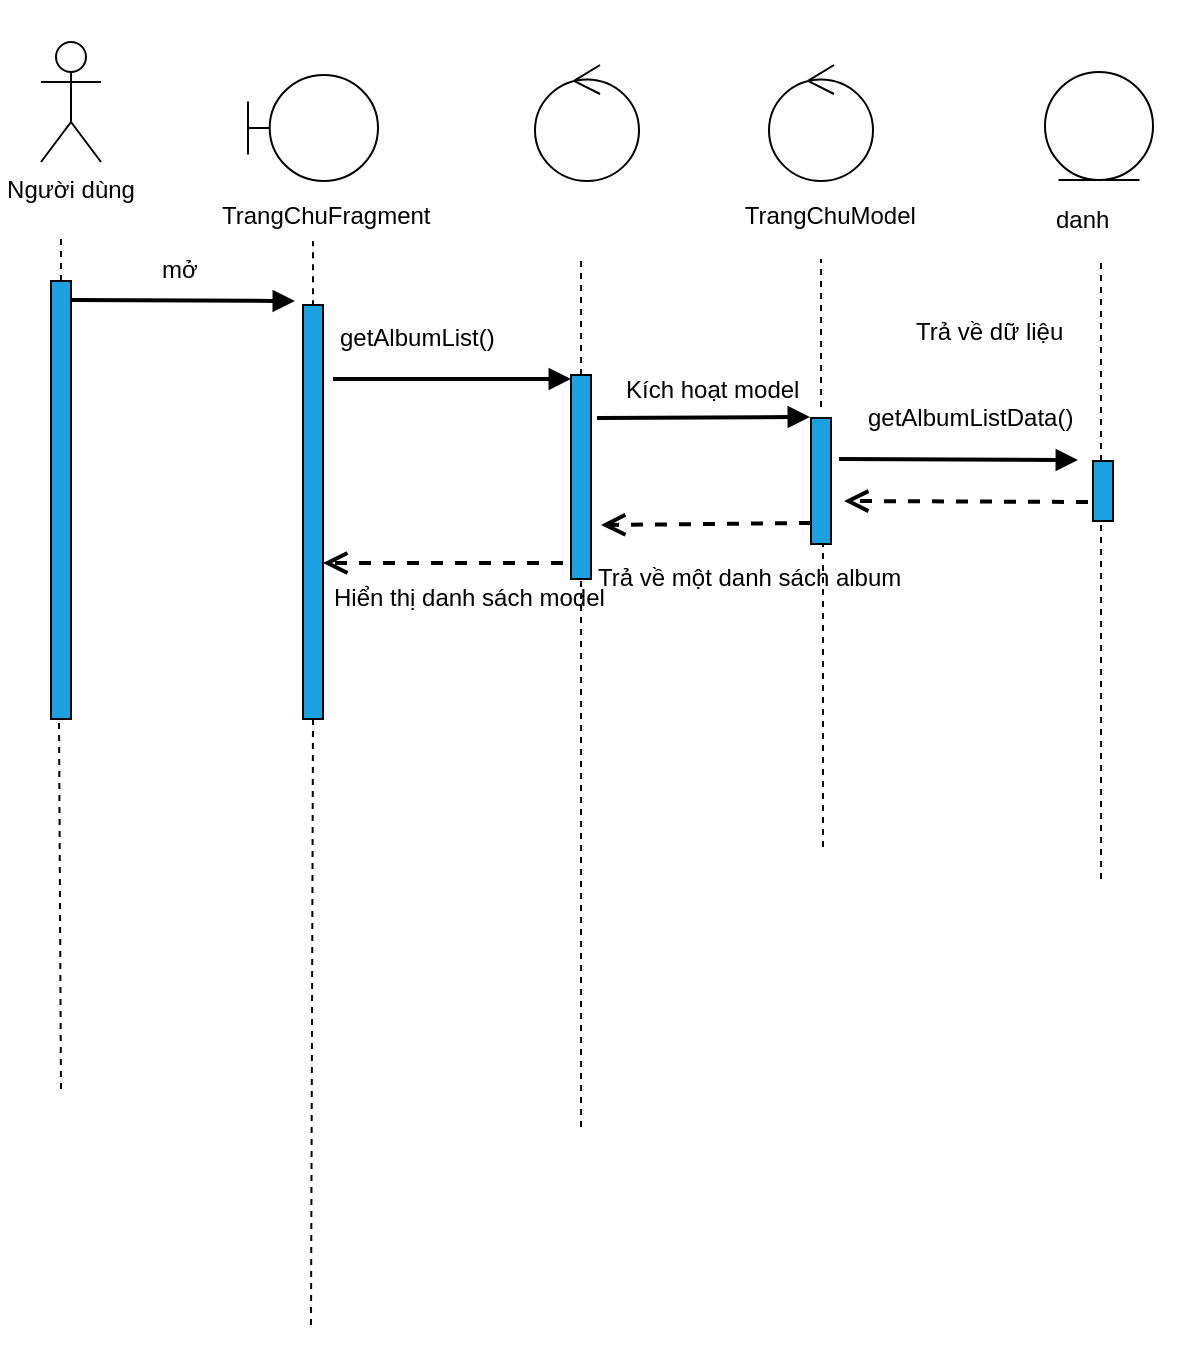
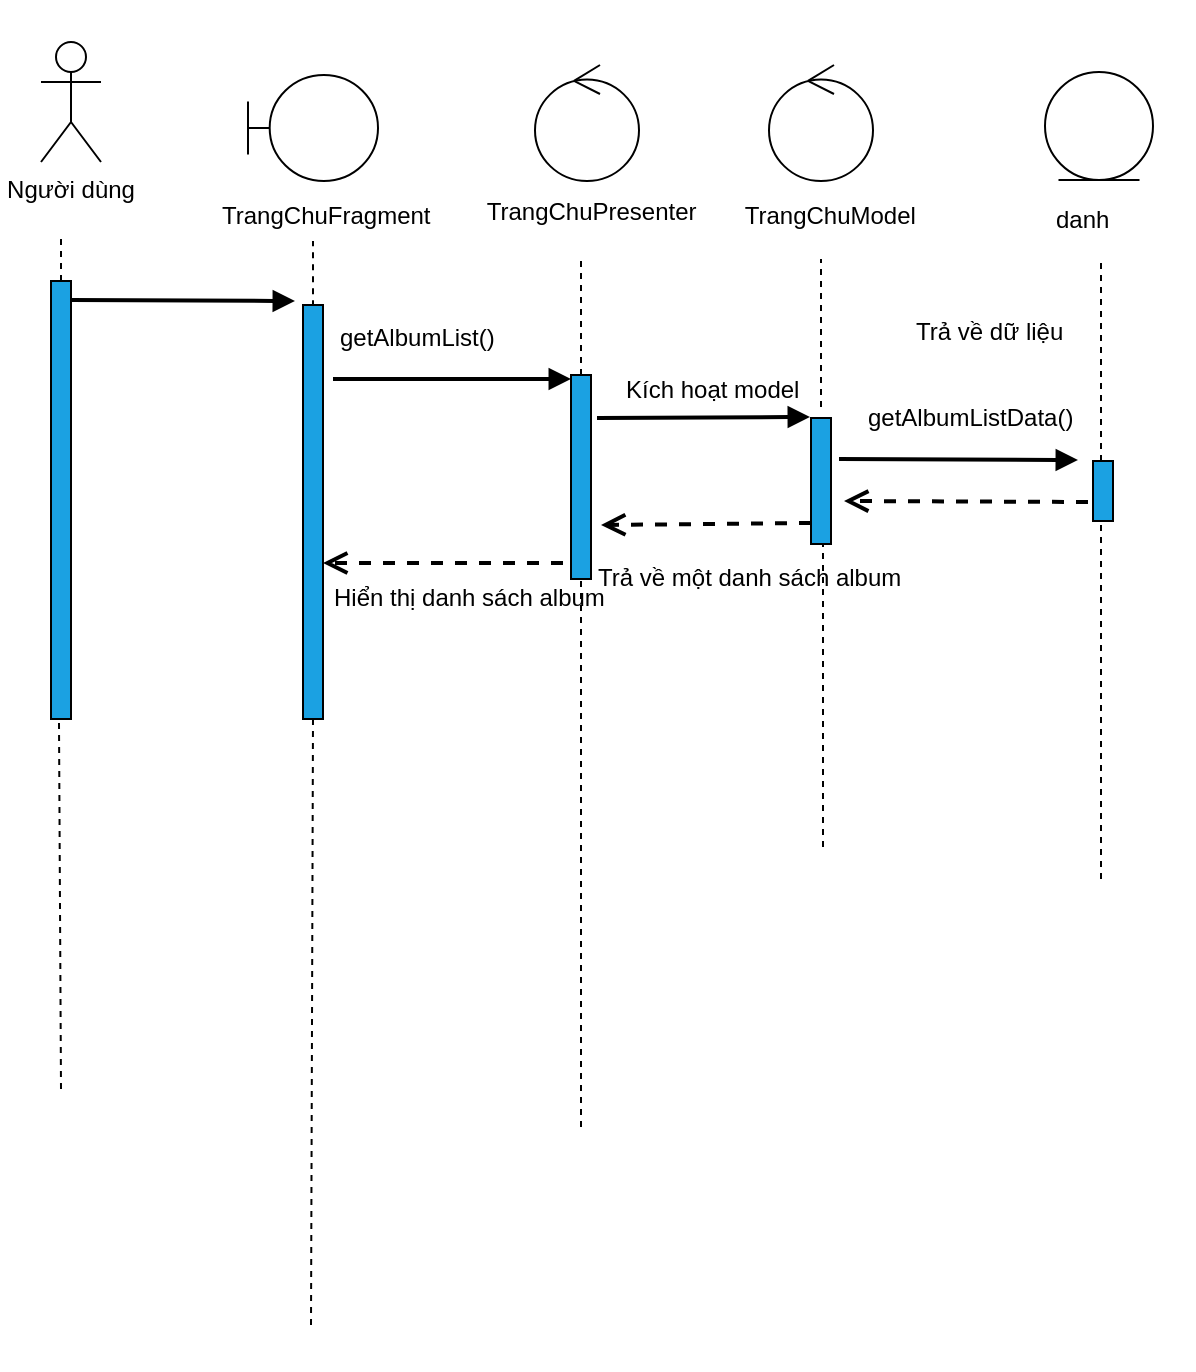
none -> (597, 212)
(188, 270) -> none
(478, 599) -> (478, 599)
